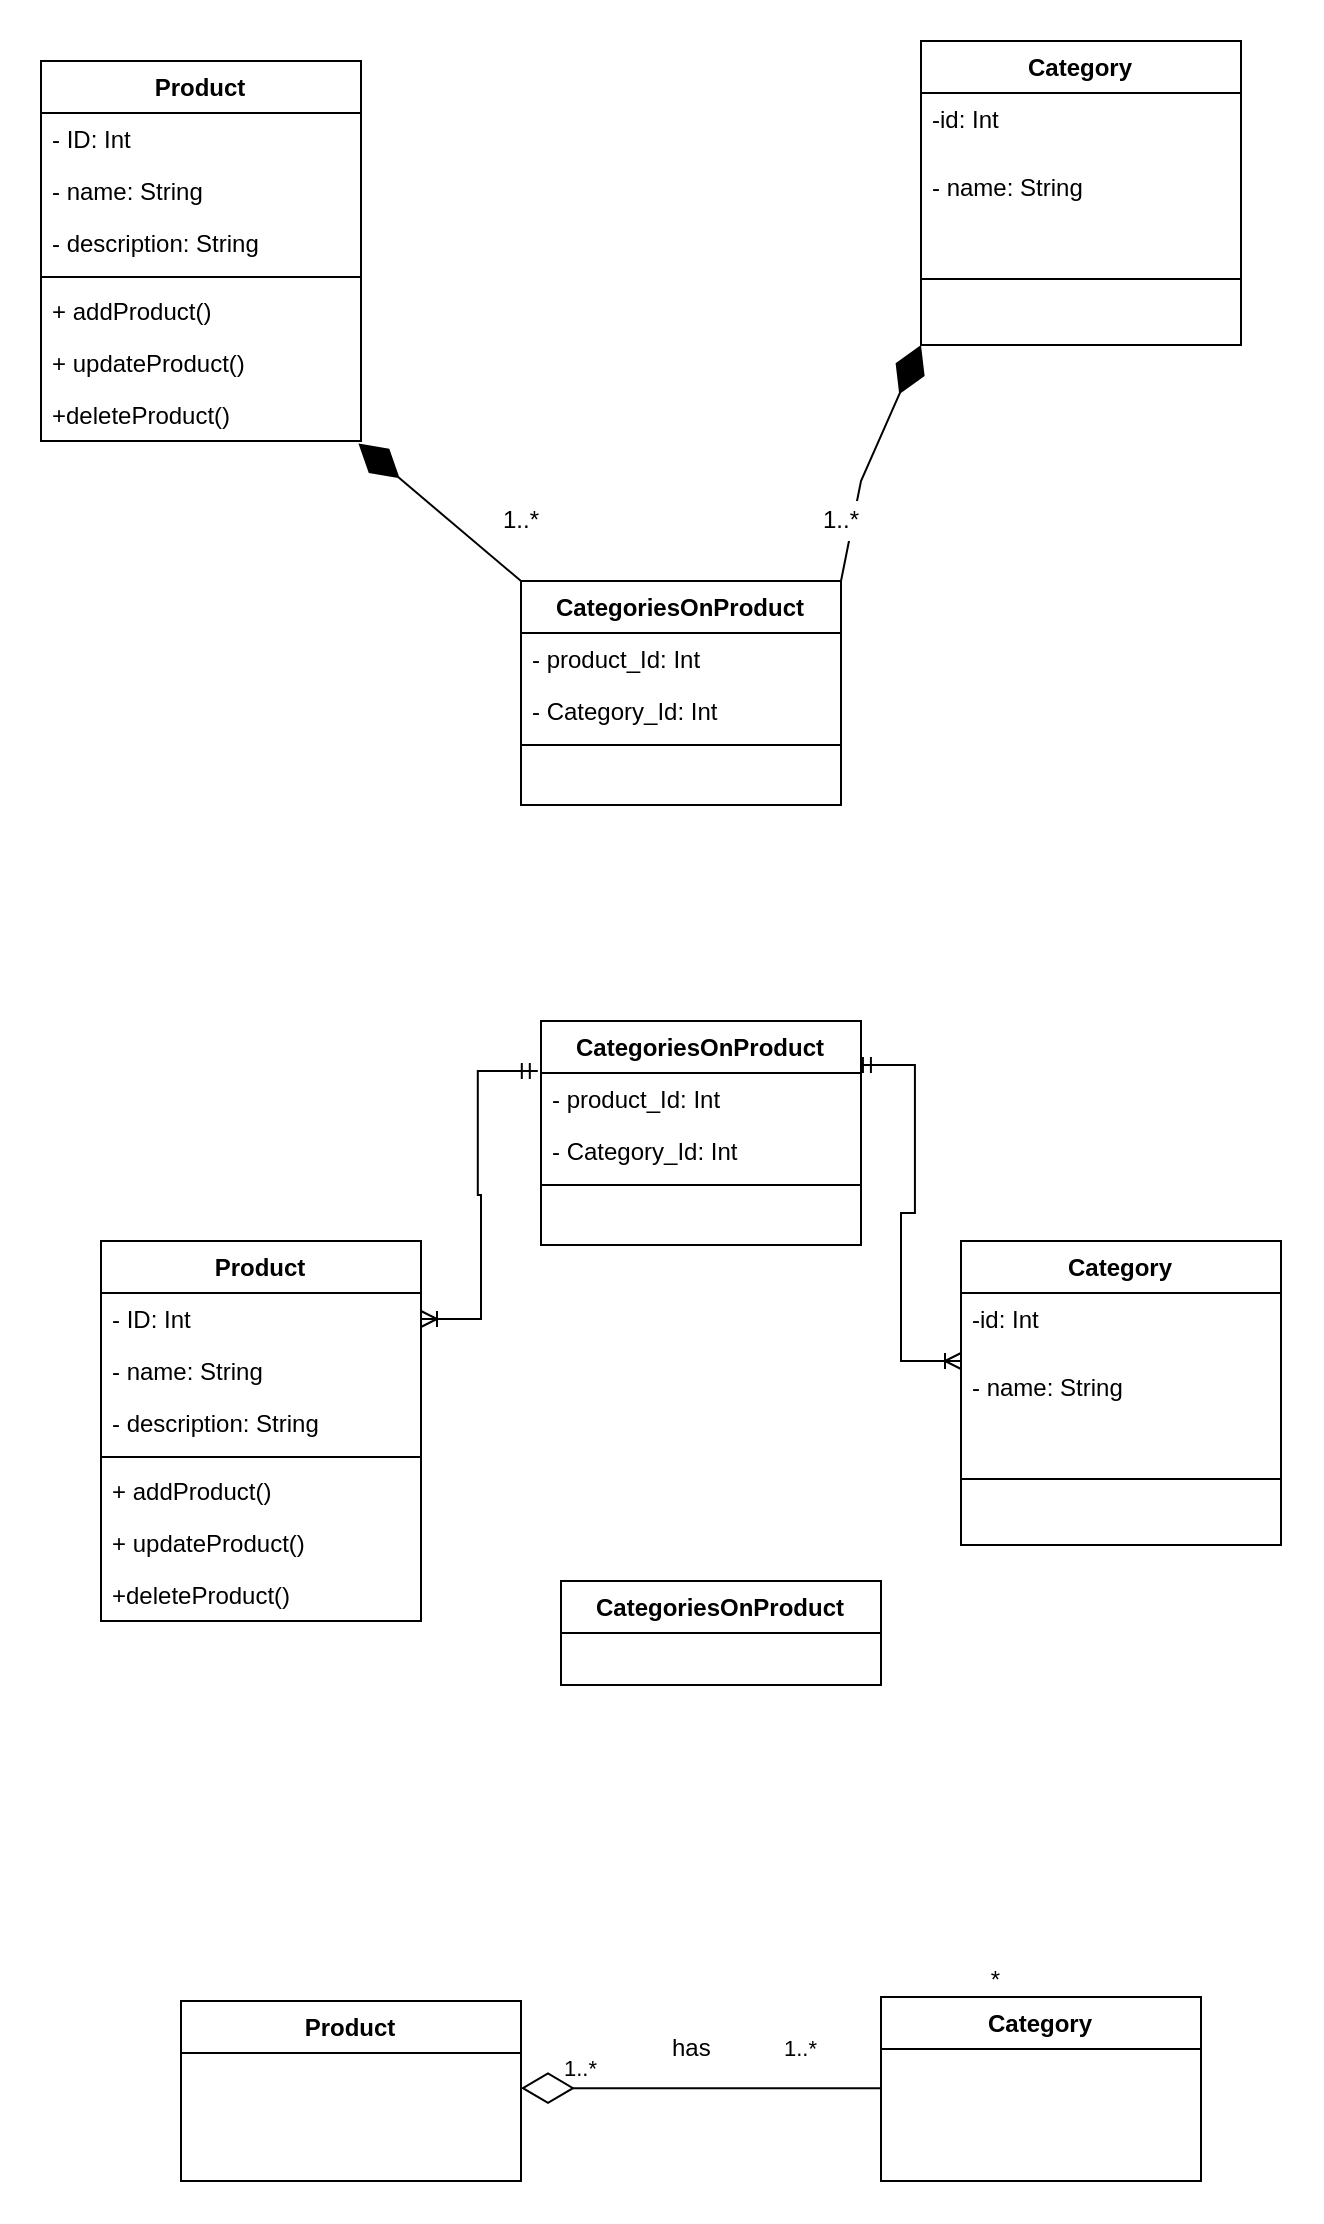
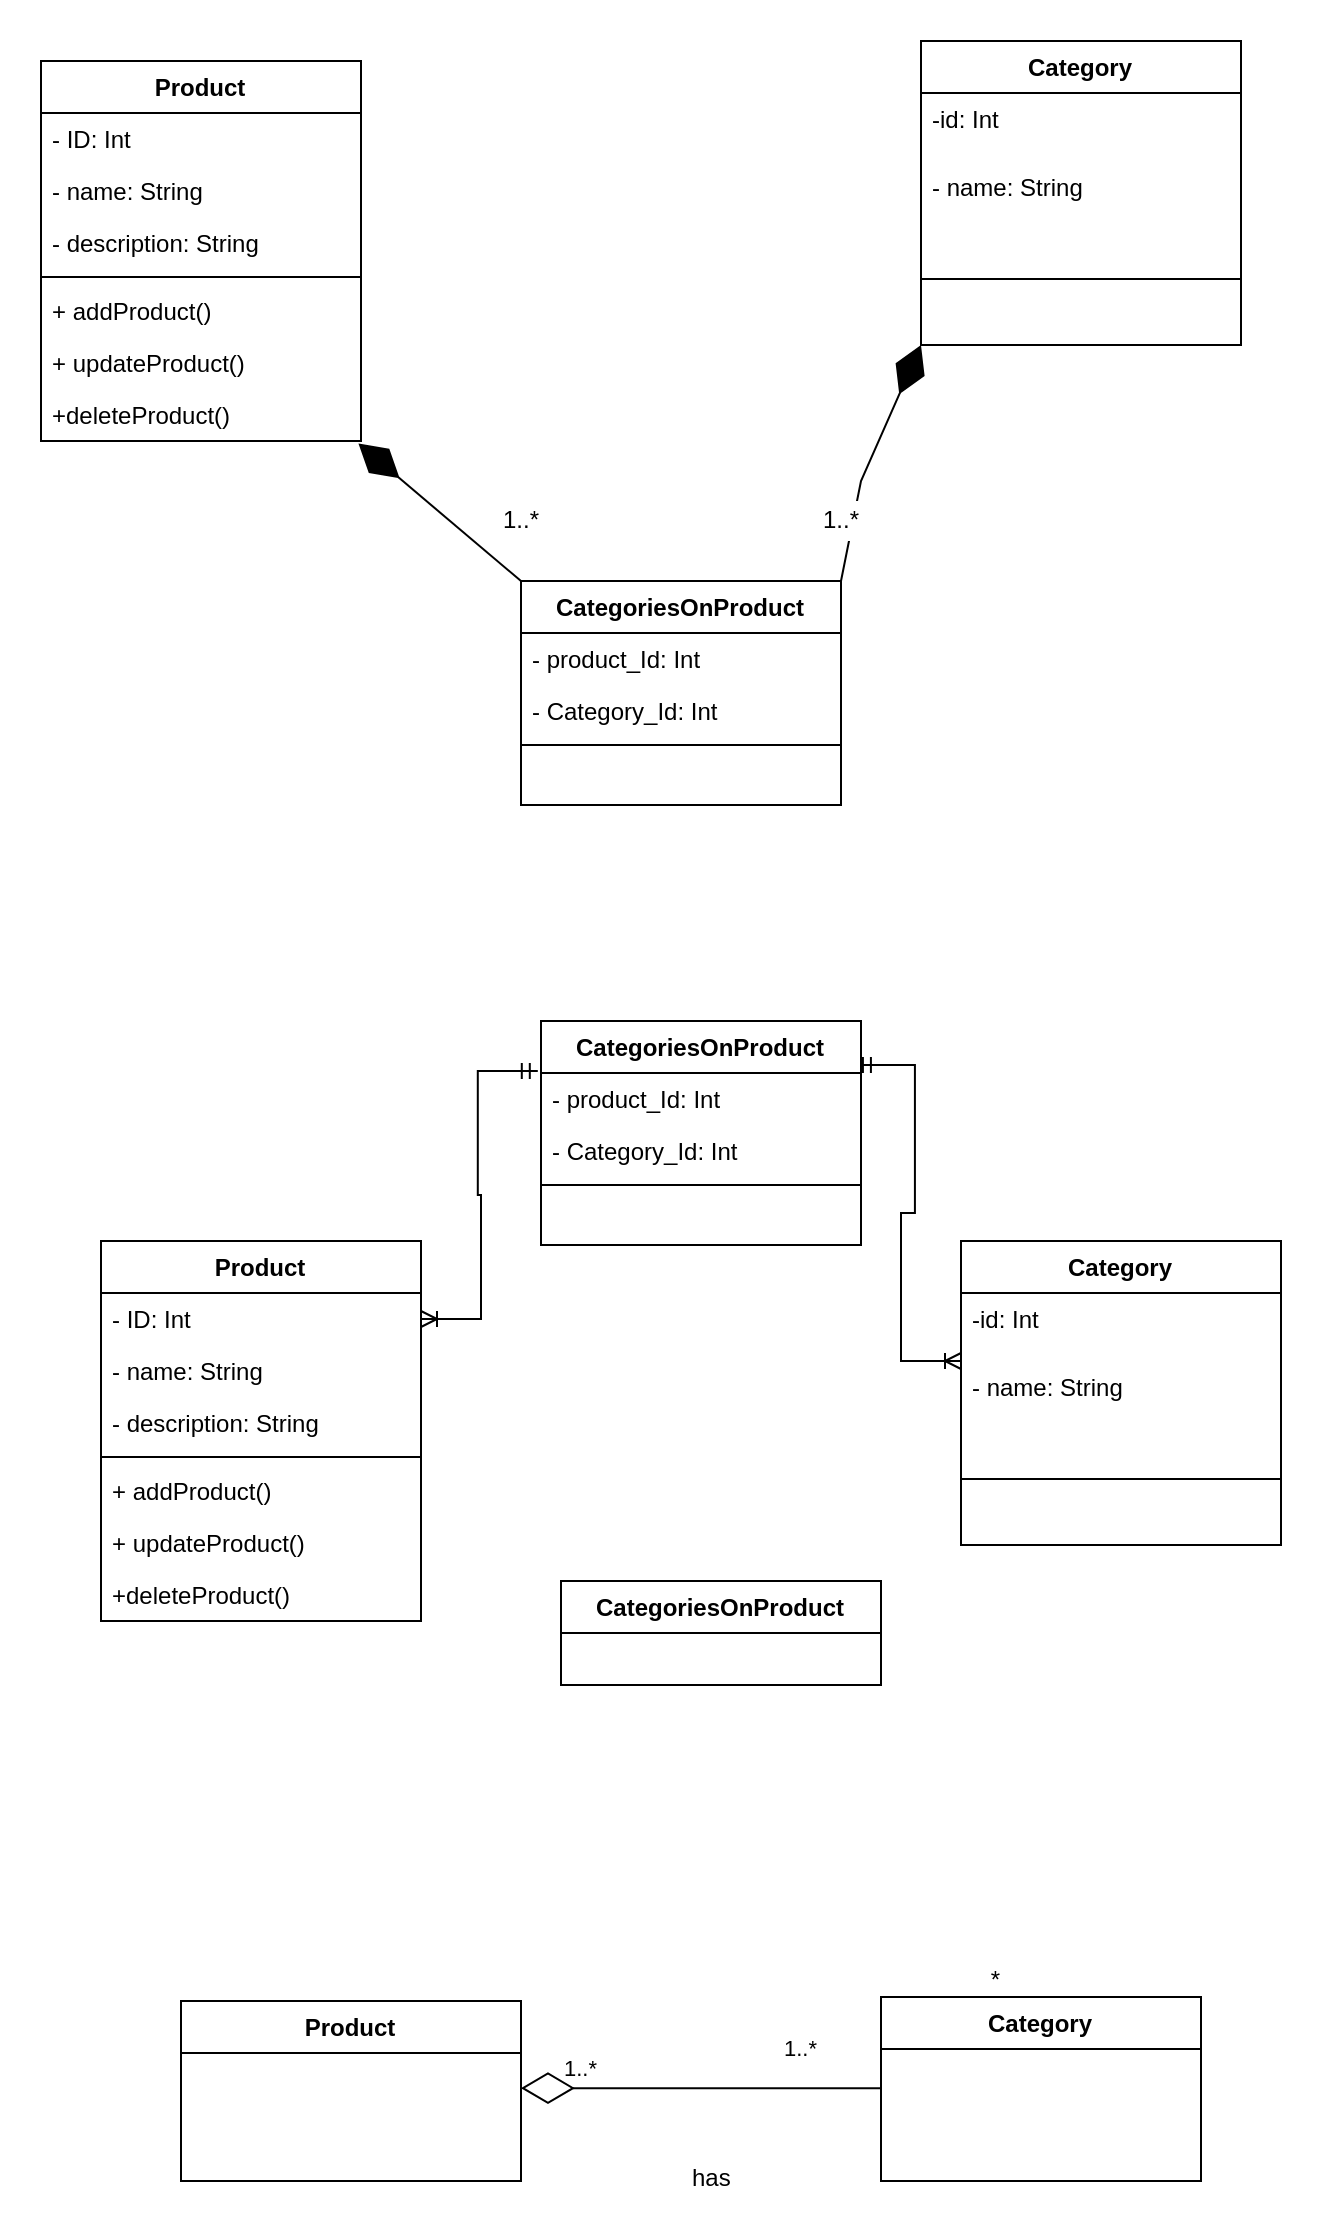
(701, 2051) -> (721, 2181)
